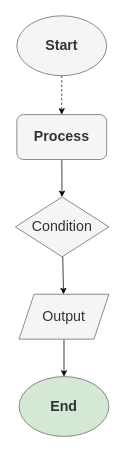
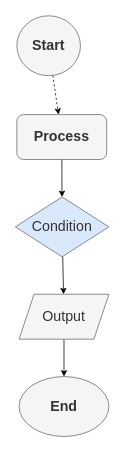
(62, 45) -> (49, 45)
(62, 227) -> (62, 227)
(64, 407) -> (64, 407)
